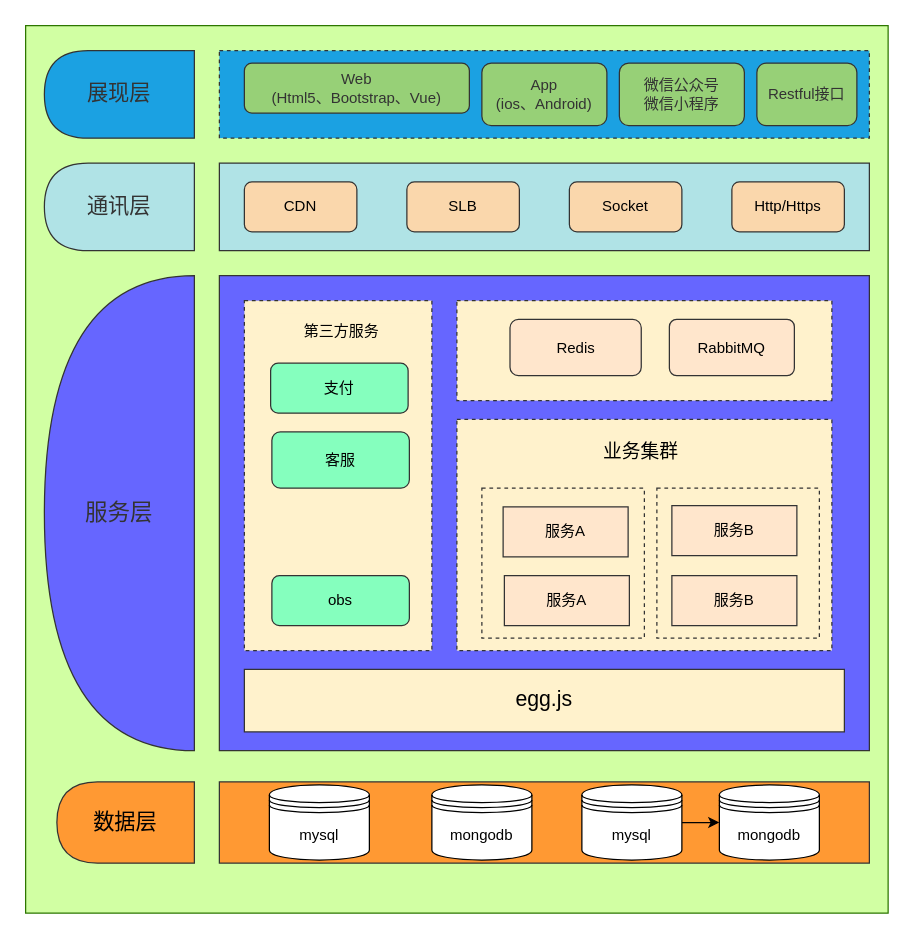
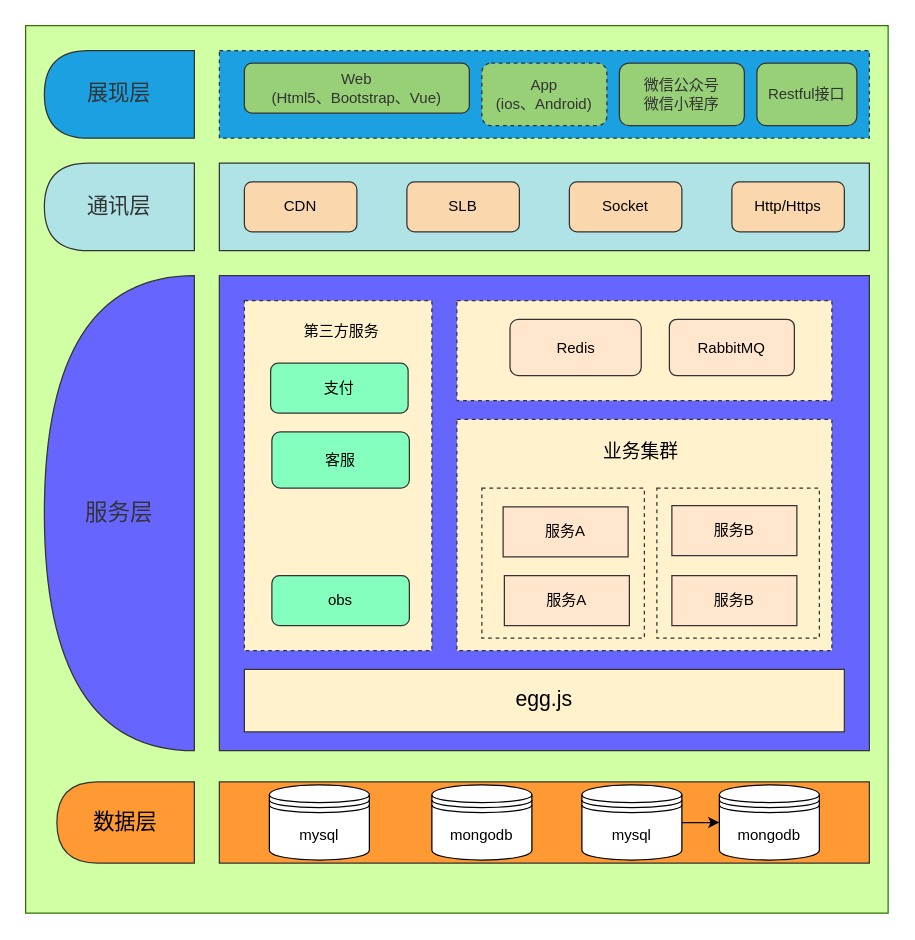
(544, 94) -> (544, 94)
